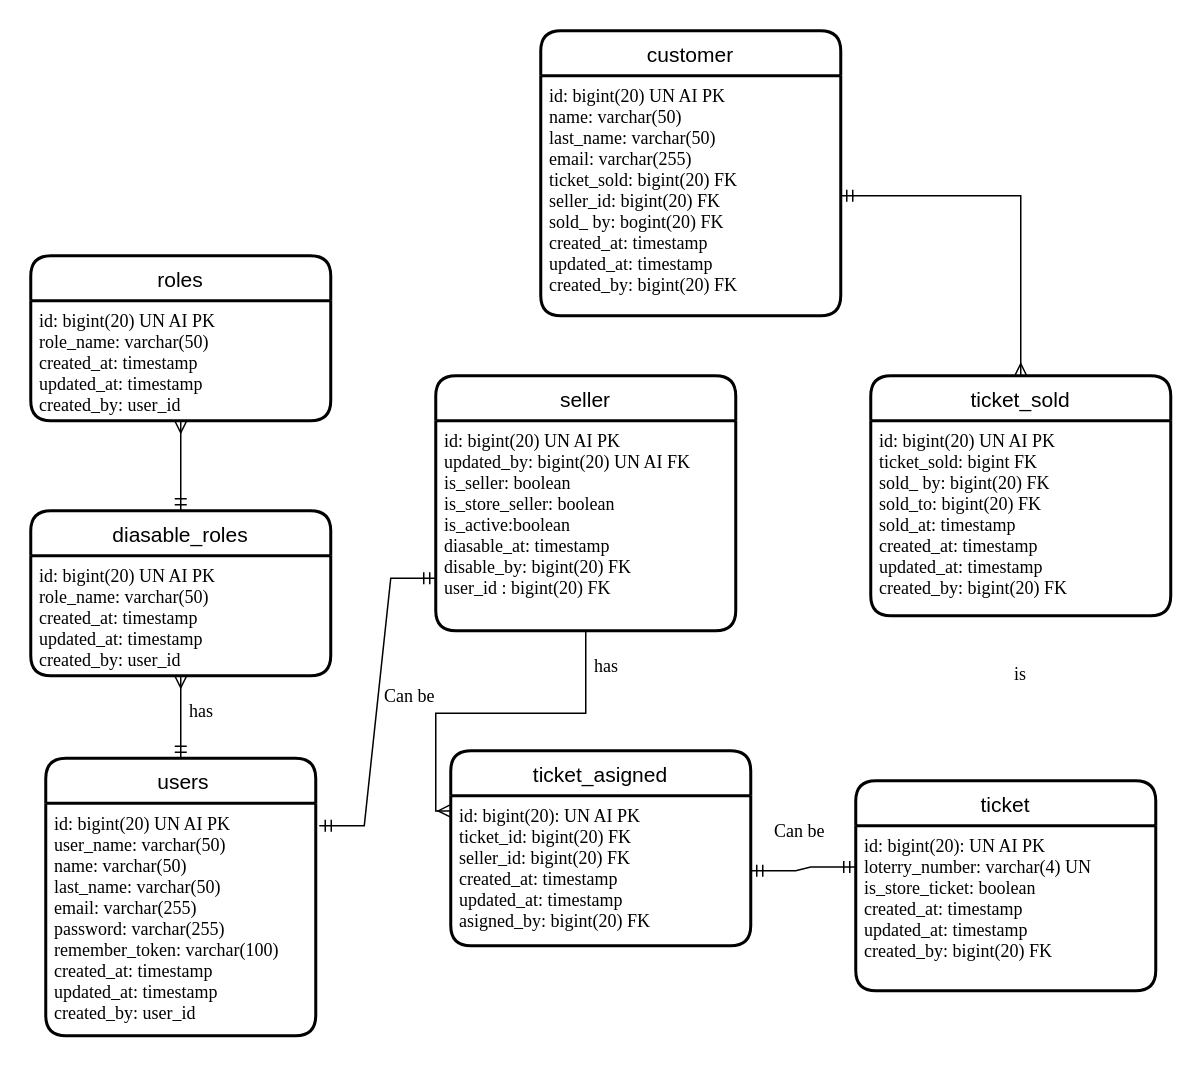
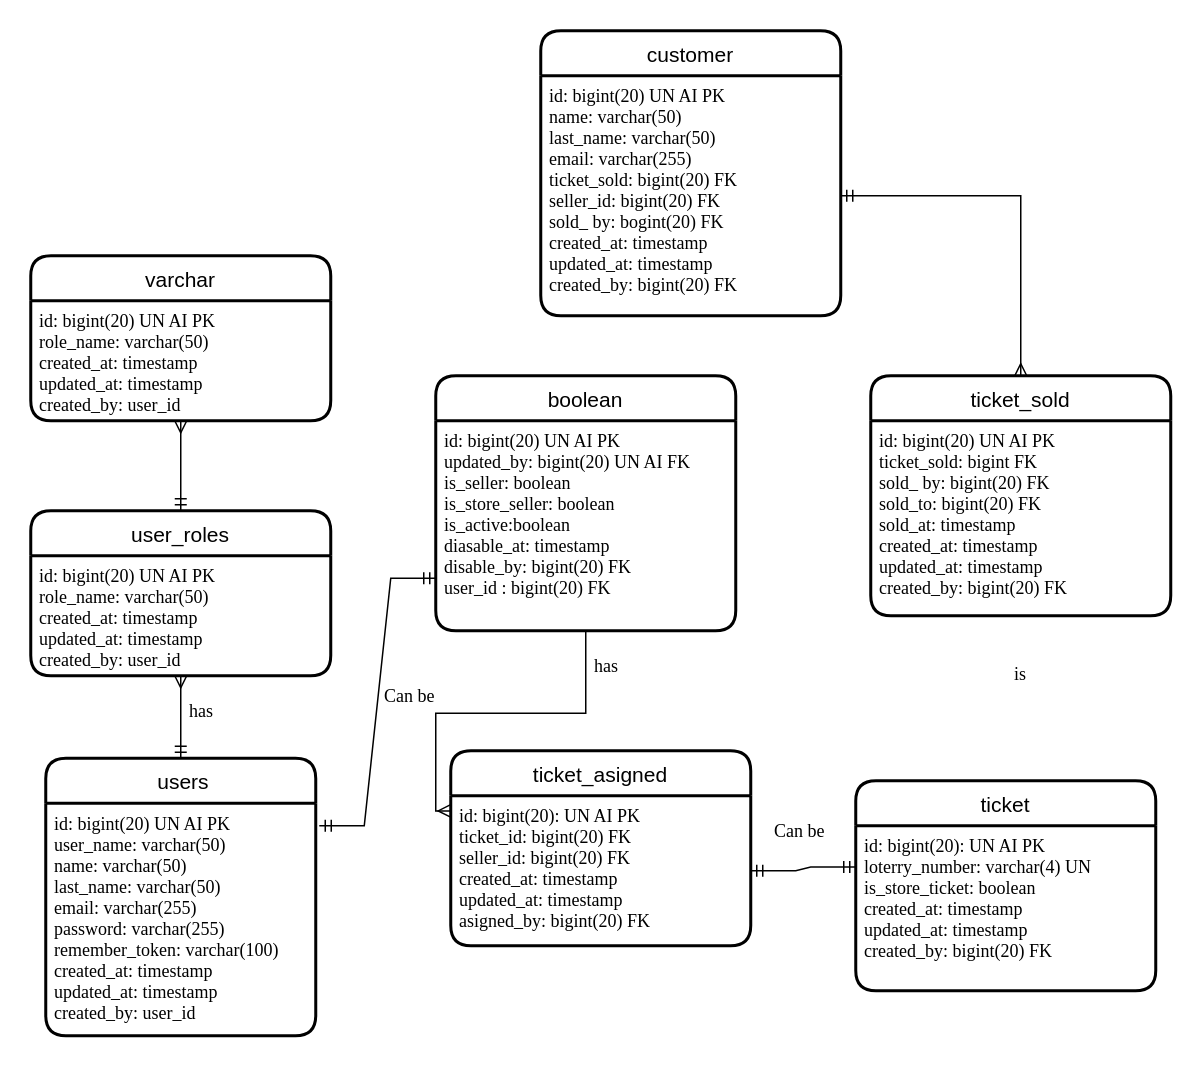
(180, 280) -> (180, 280)
(585, 400) -> (585, 400)
(180, 535) -> (180, 535)
